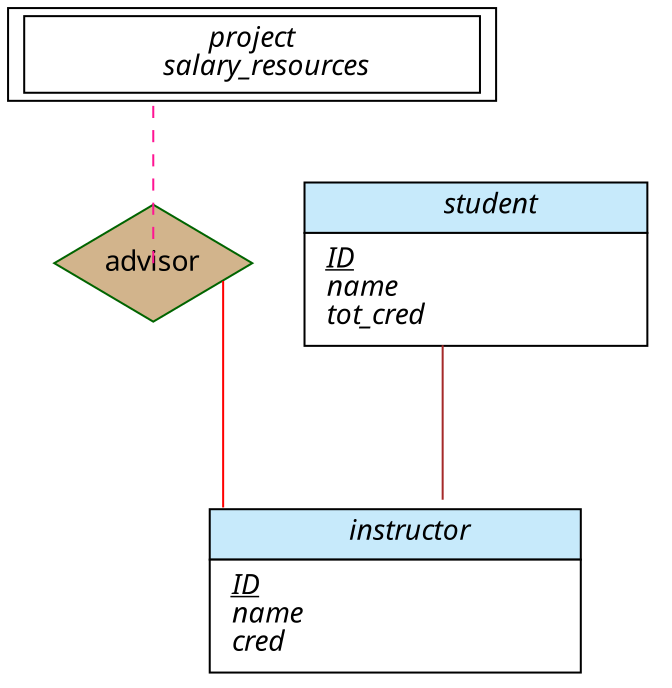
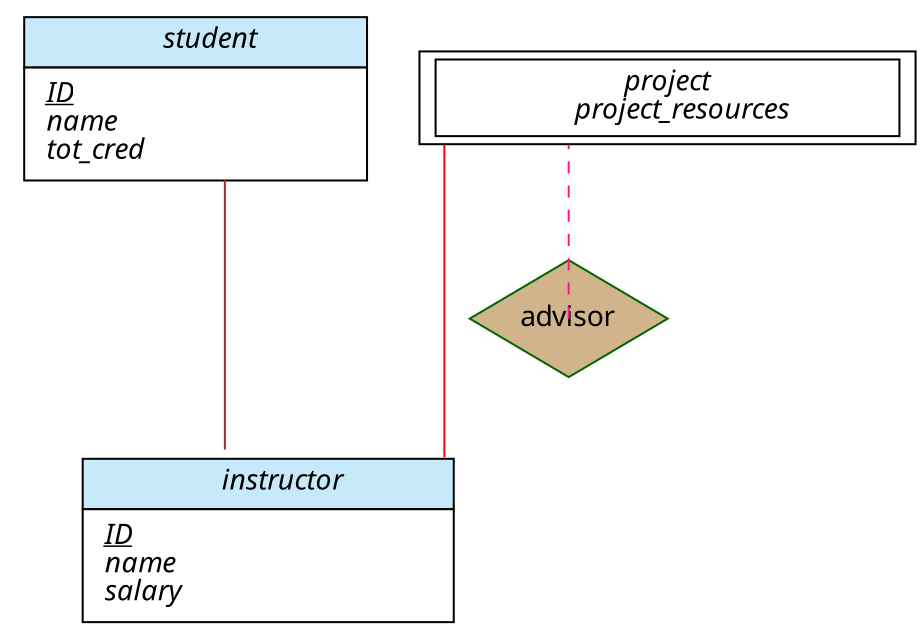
(267, 67) -> (683, 110)
(223, 394) -> (444, 301)
(259, 642) -> (144, 592)
